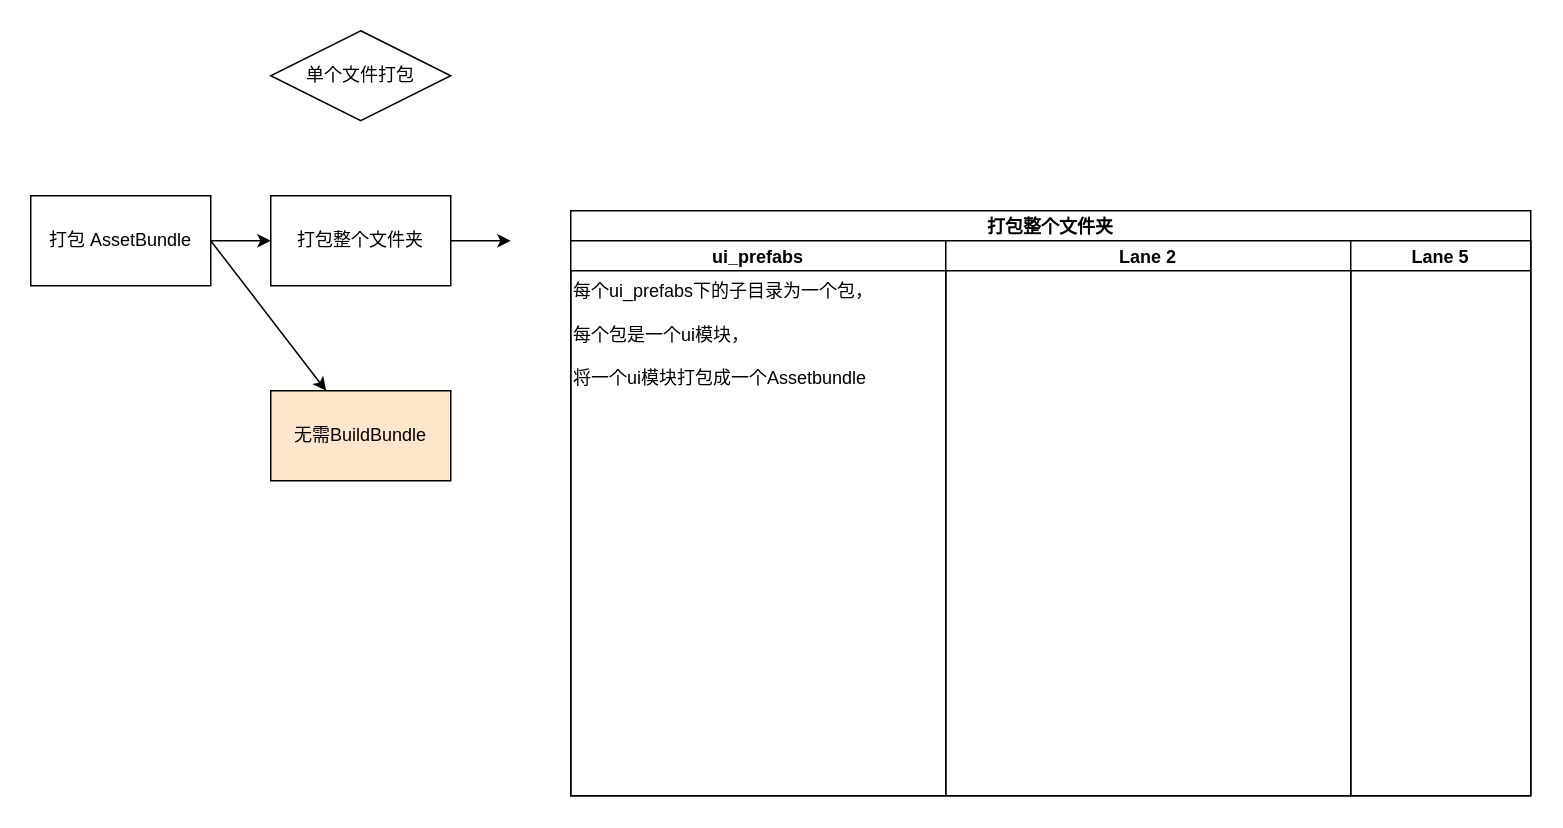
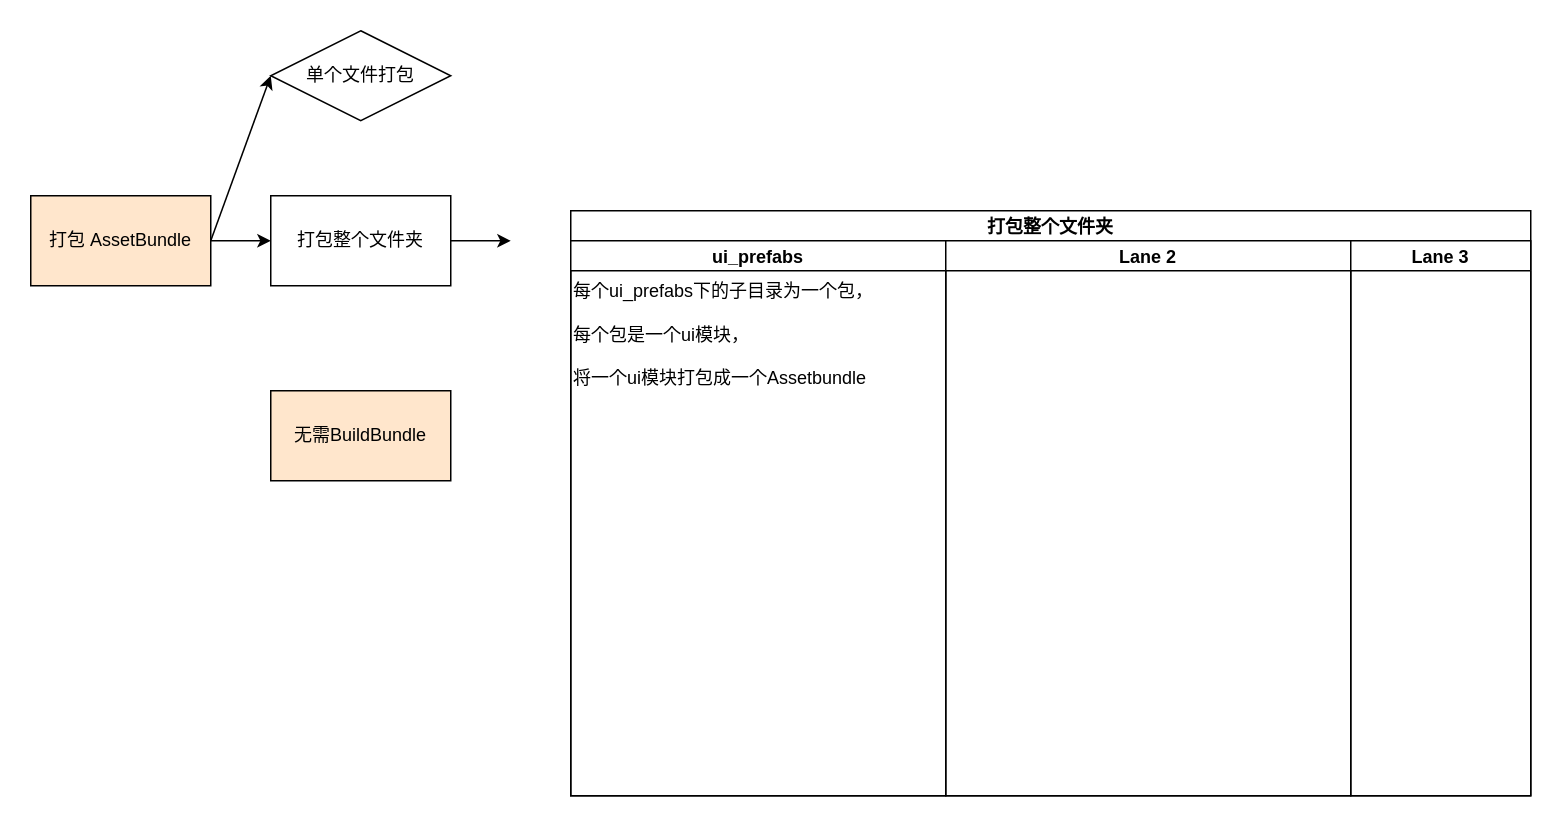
(121, 241) -> (121, 241)
(1440, 257) -> (1440, 257)
(266, 313) -> (239, 162)
